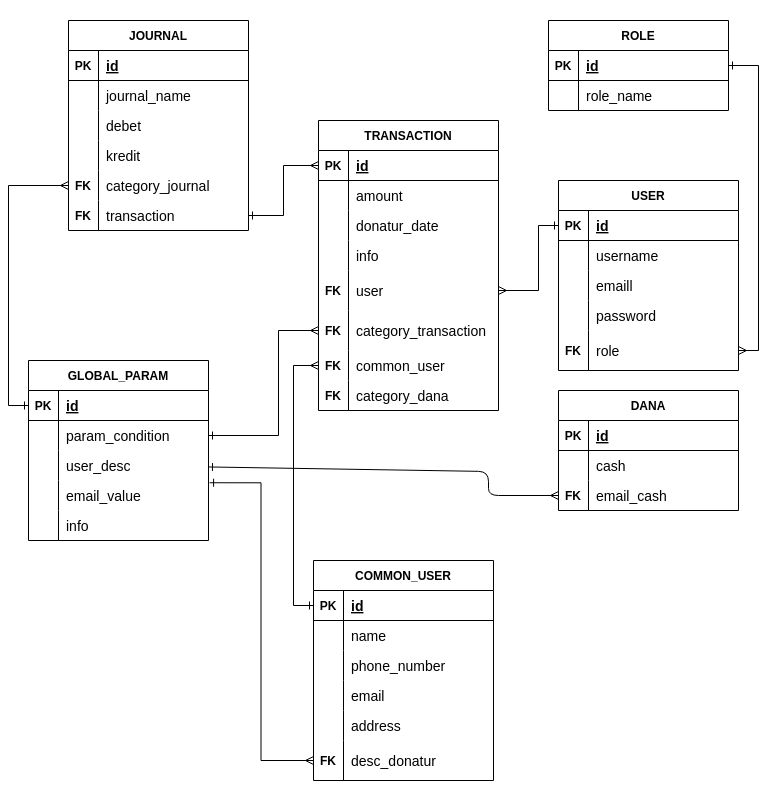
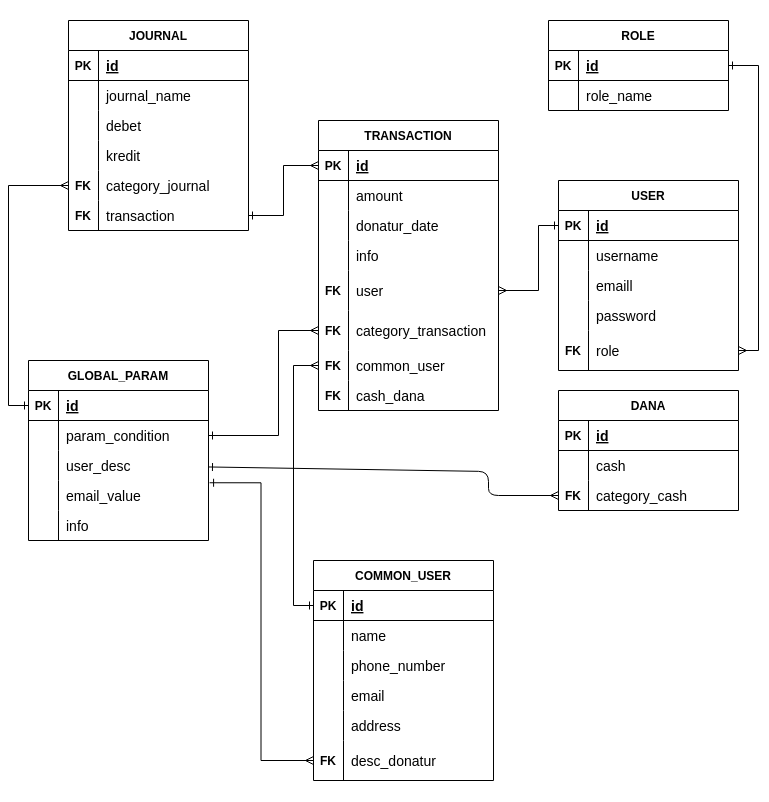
(407, 396) -> (391, 396)
(632, 496) -> (647, 496)
